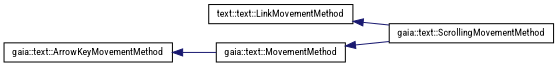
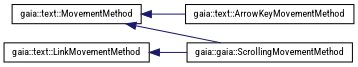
(281, 14) -> (77, 52)
(471, 33) -> (270, 52)
(200, 52) -> (168, 14)
